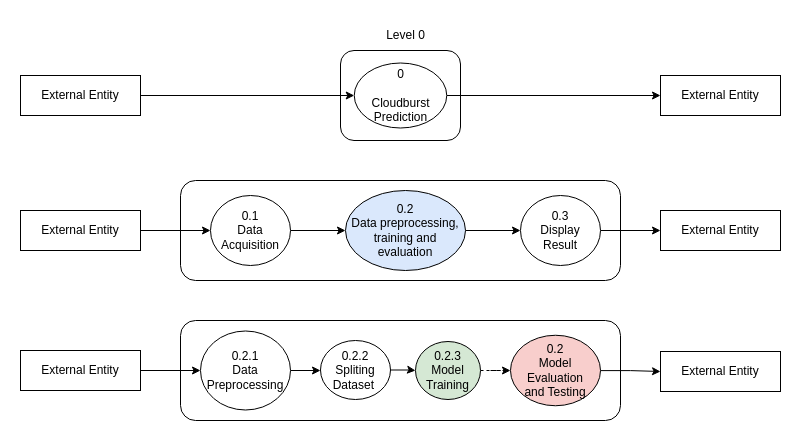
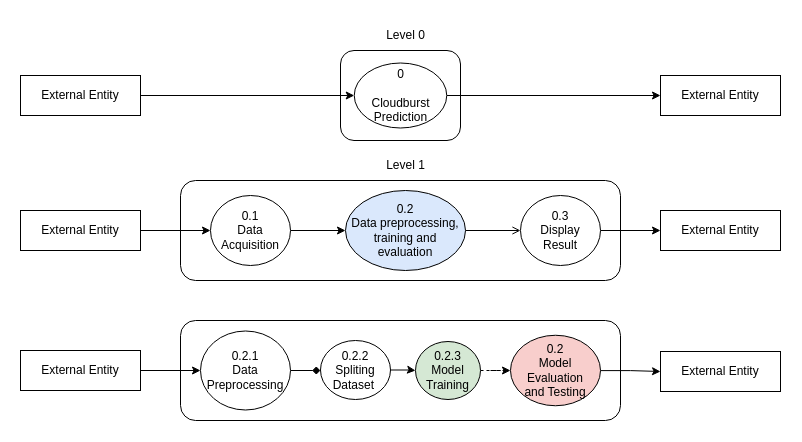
none -> (406, 166)
(512, 231) -> (514, 231)
(312, 371) -> (312, 371)
